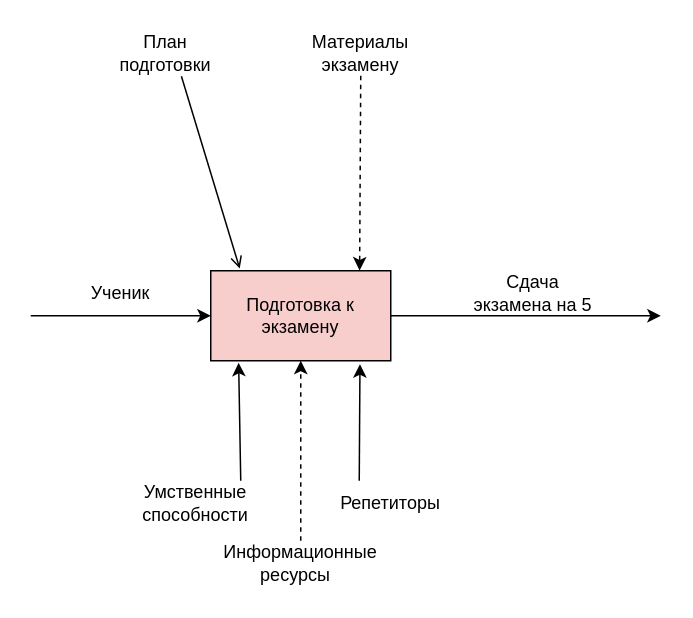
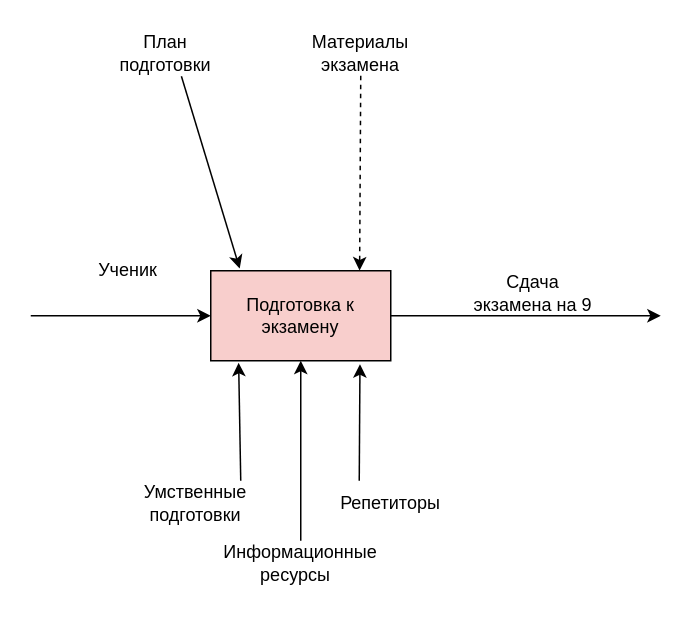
(361, 53) -> (361, 53)
(237, 260) -> (236, 257)
(121, 293) -> (128, 271)
(533, 293) -> (533, 293)
(301, 454) -> (301, 454)
(196, 503) -> (196, 503)
